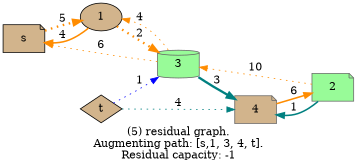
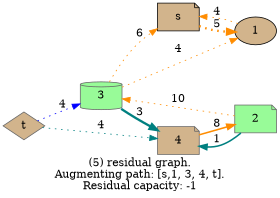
(134, 37) -> none
(72, 39) -> (223, 19)
(140, 81) -> (63, 105)
(294, 92) -> (217, 124)
(101, 109) -> (24, 126)
